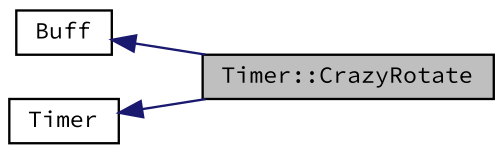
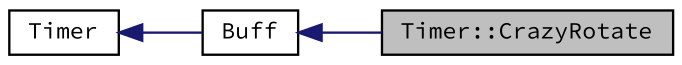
(174, 104) -> (173, 33)
